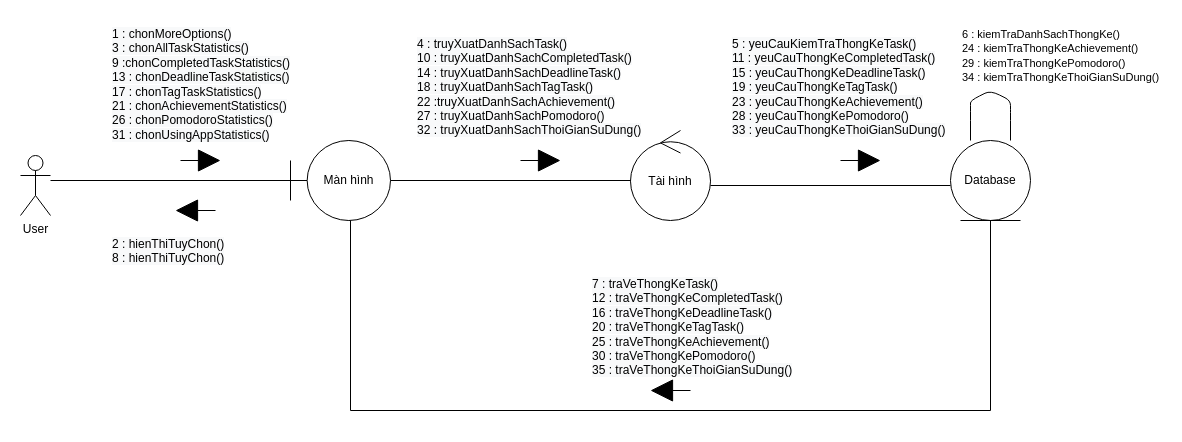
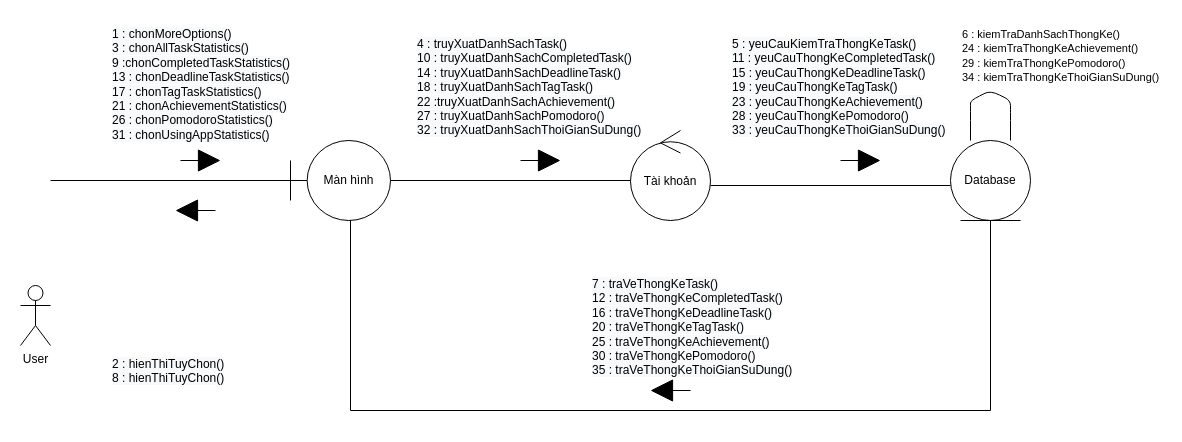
(671, 182) -> (671, 182)
(36, 186) -> (36, 316)
(181, 246) -> (181, 366)
